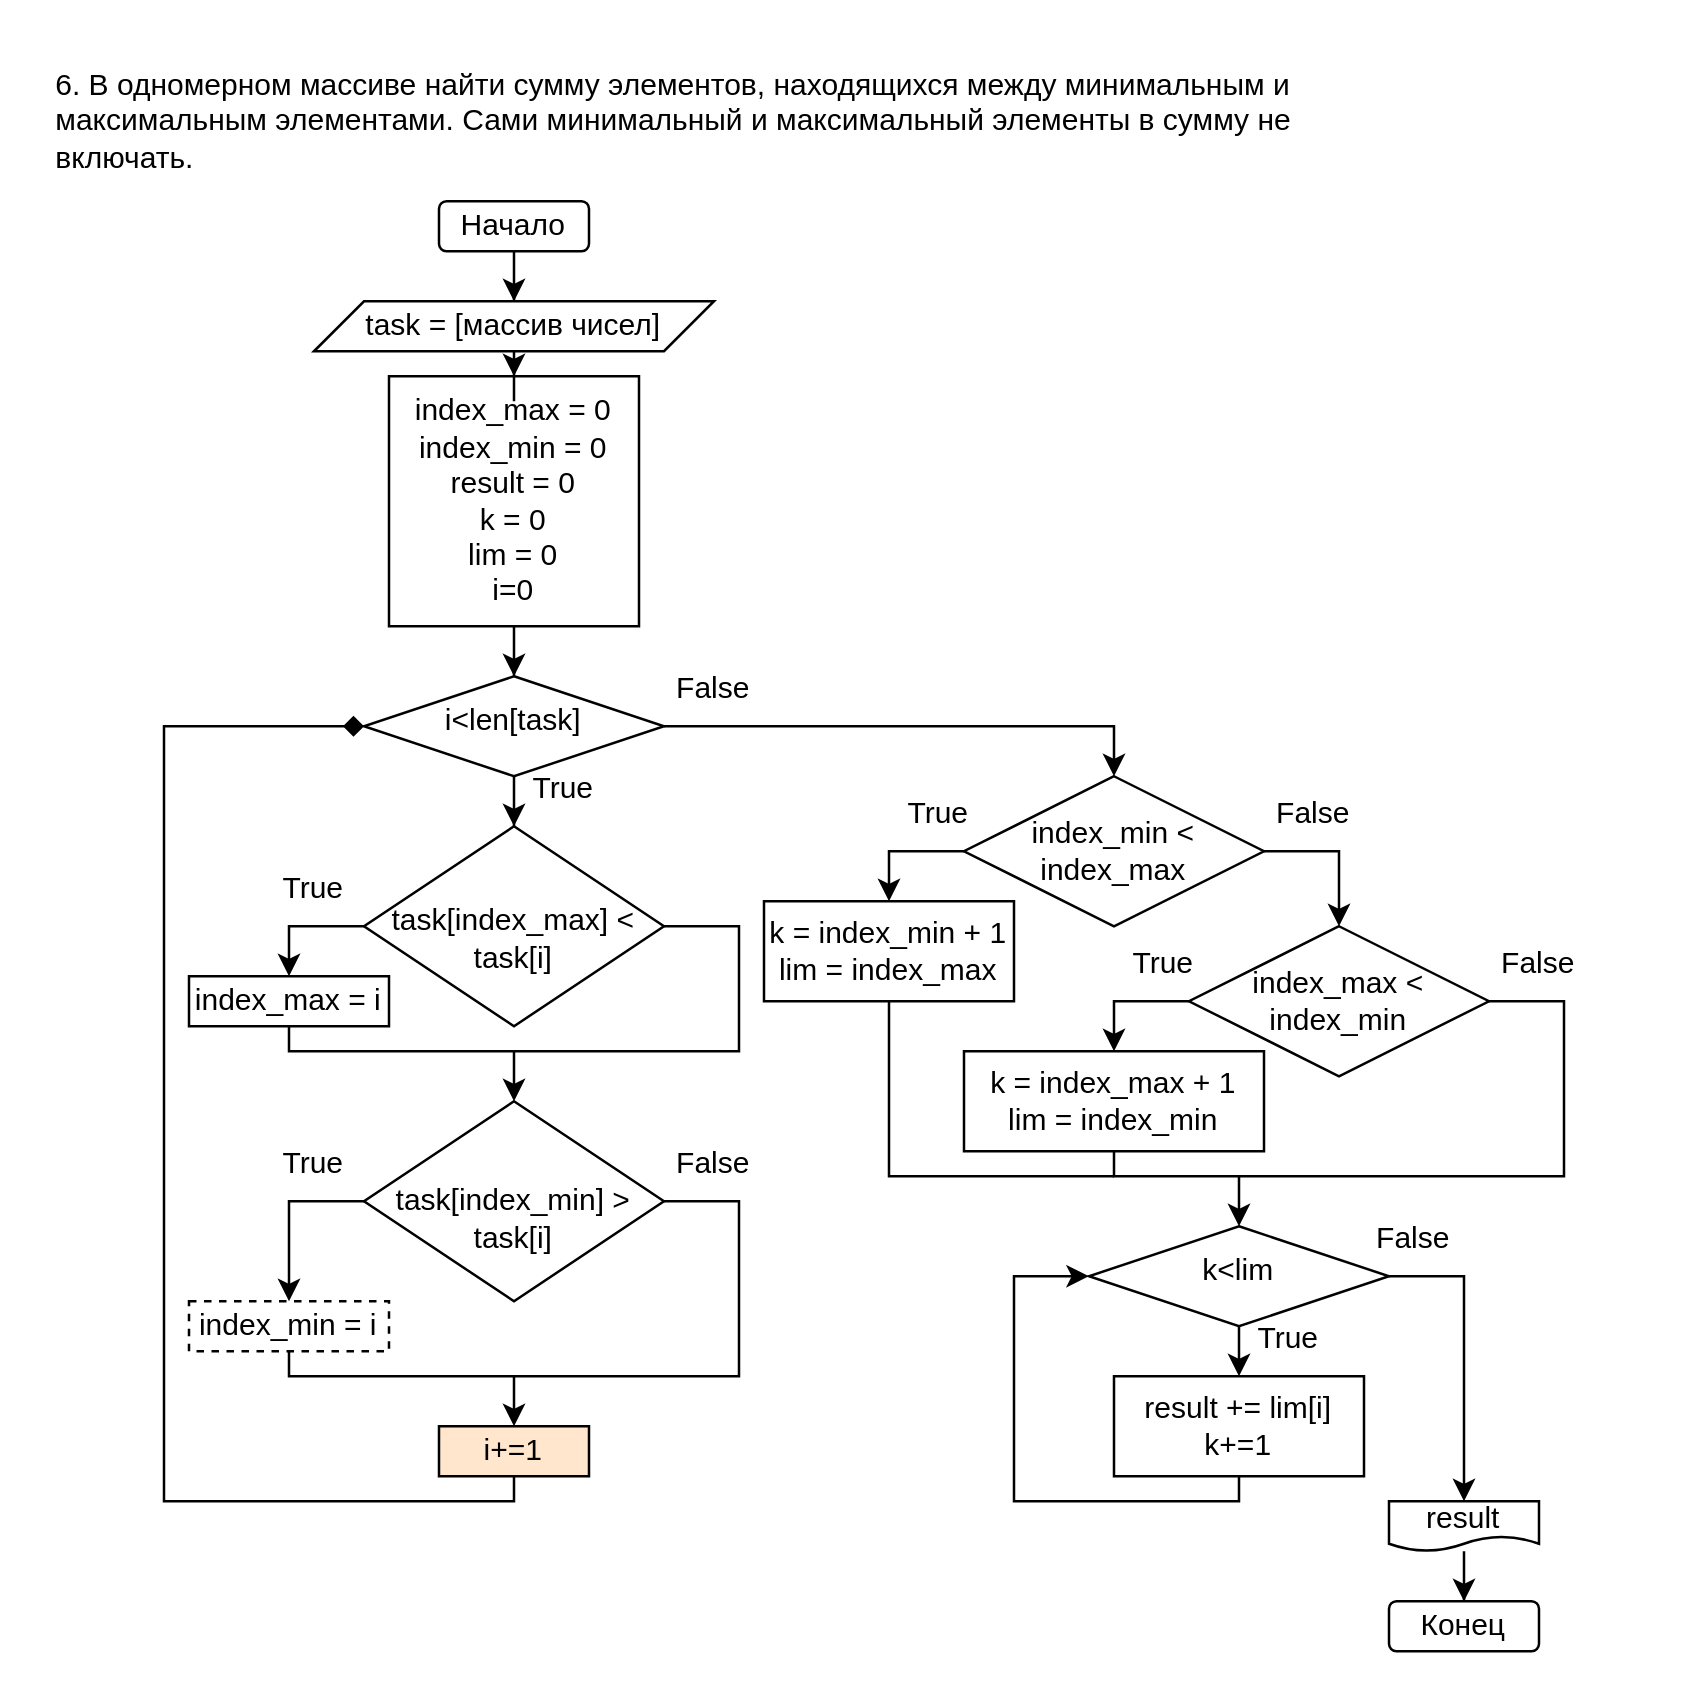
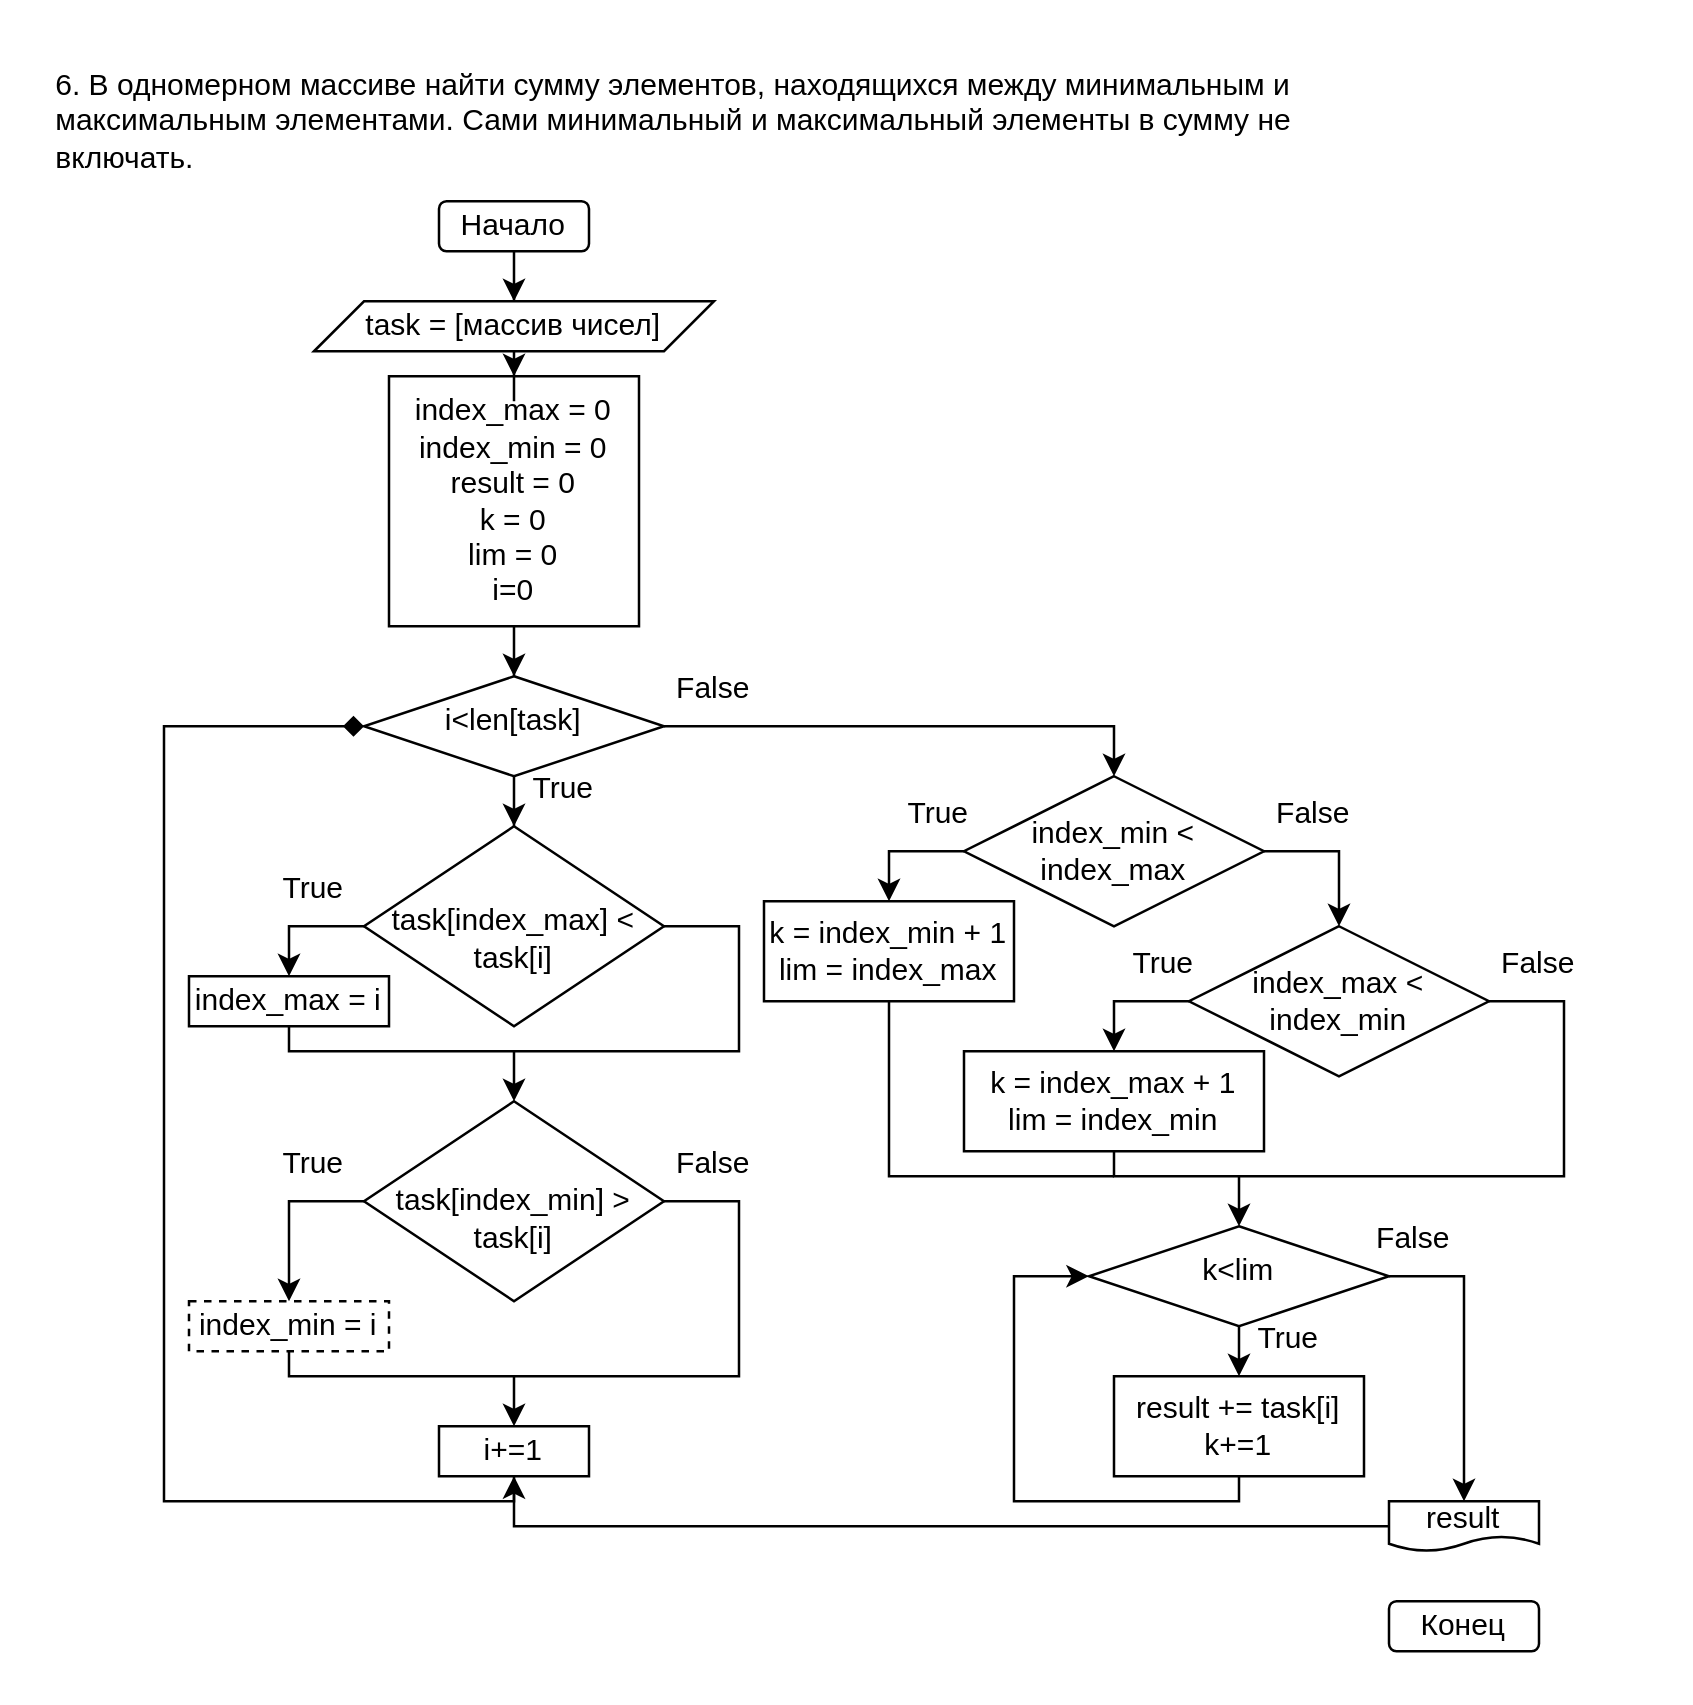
(1239, 1426) -> (1239, 1426)
(514, 1451) -> (514, 1451)
(1464, 1584) -> (940, 1526)
